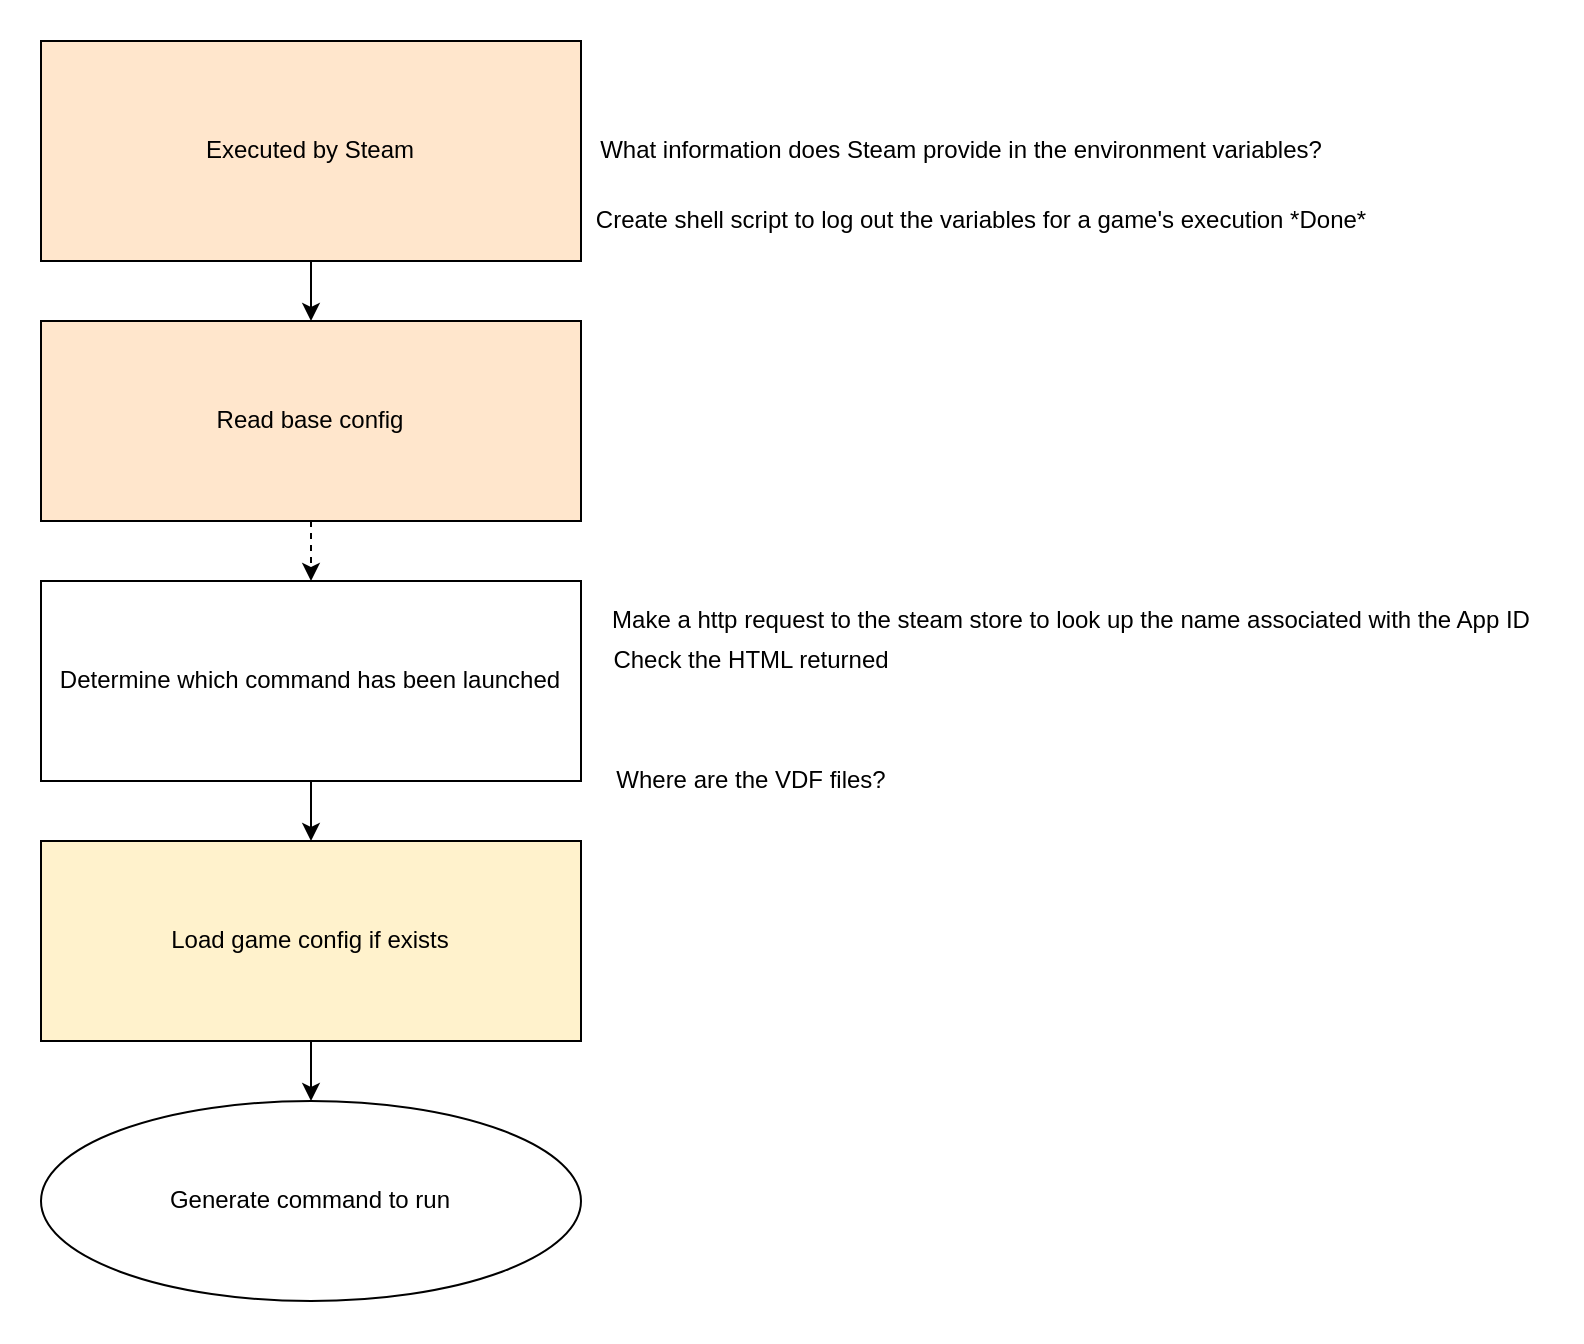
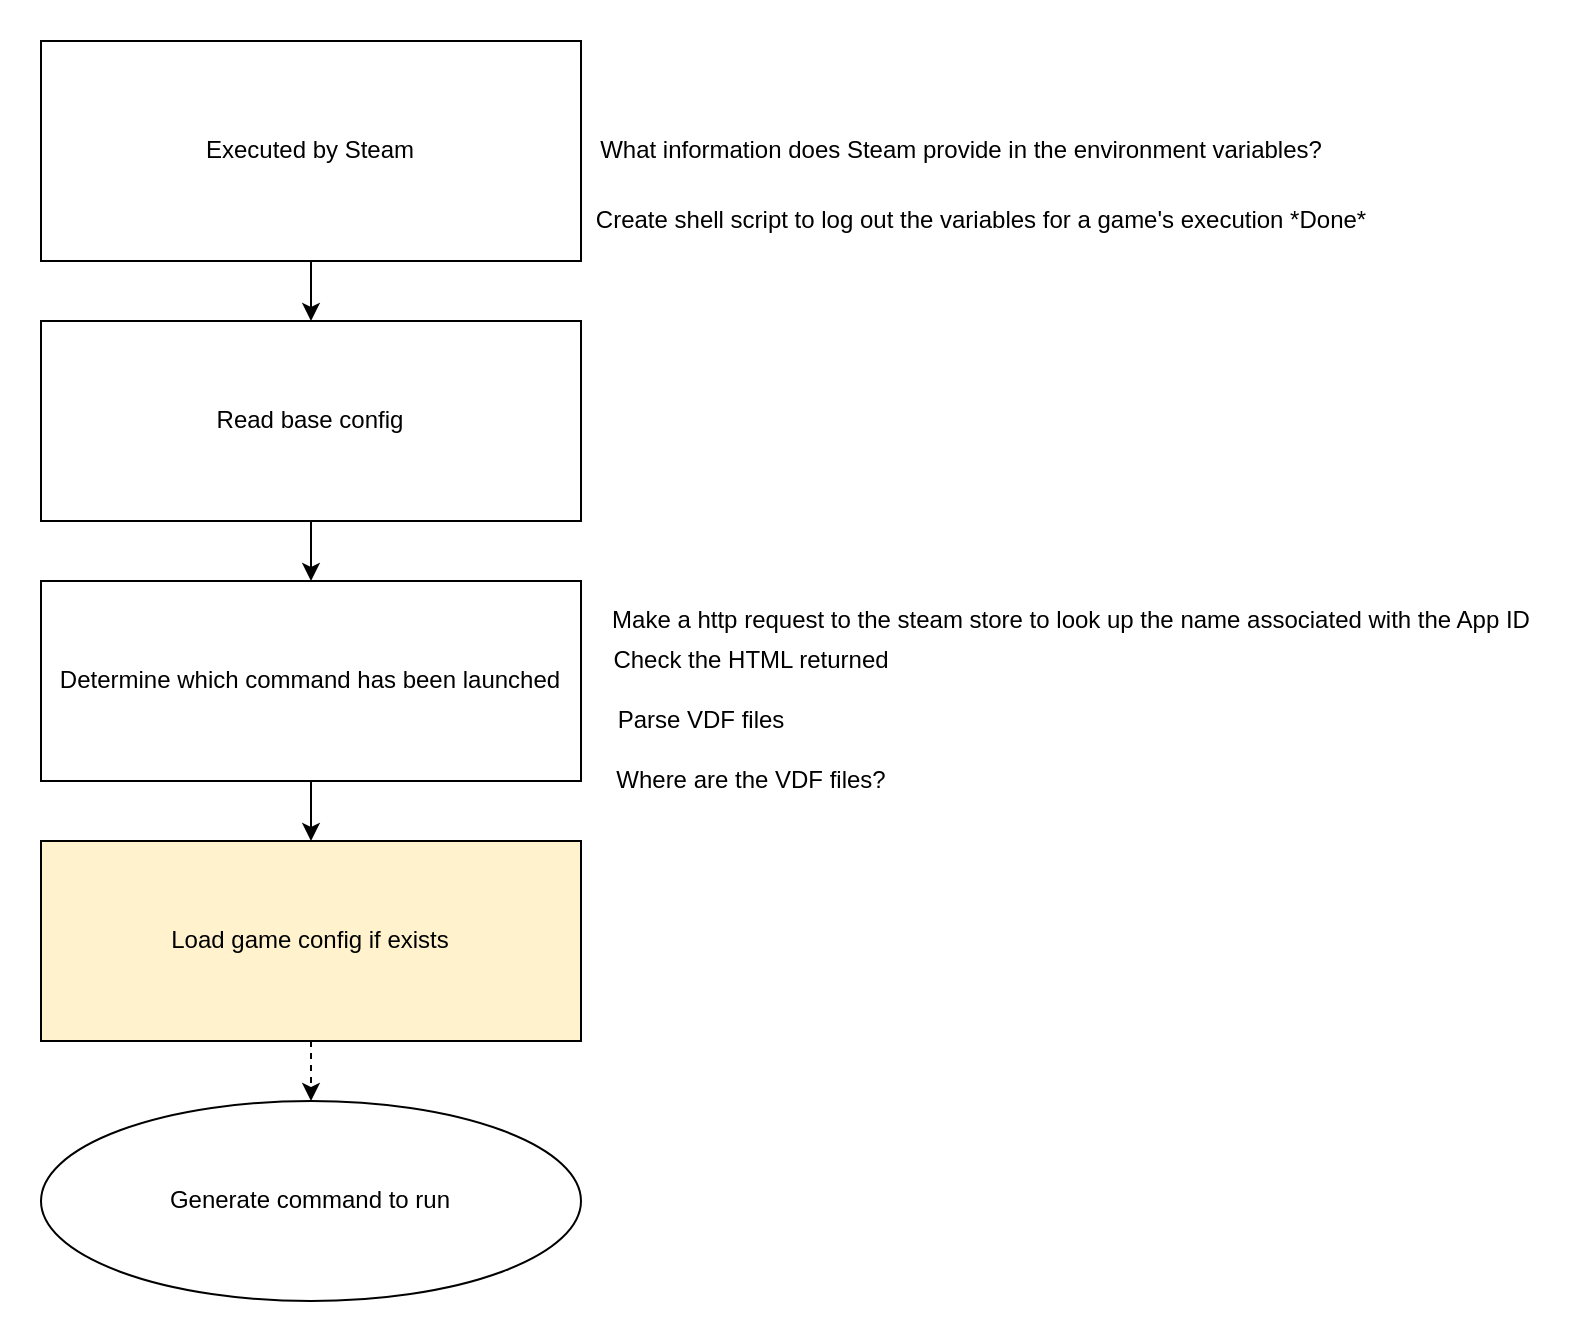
(311, 151) -> (311, 151)
(311, 421) -> (311, 421)
(311, 546) -> (311, 546)
none -> (701, 721)
(311, 1066) -> (311, 1066)
